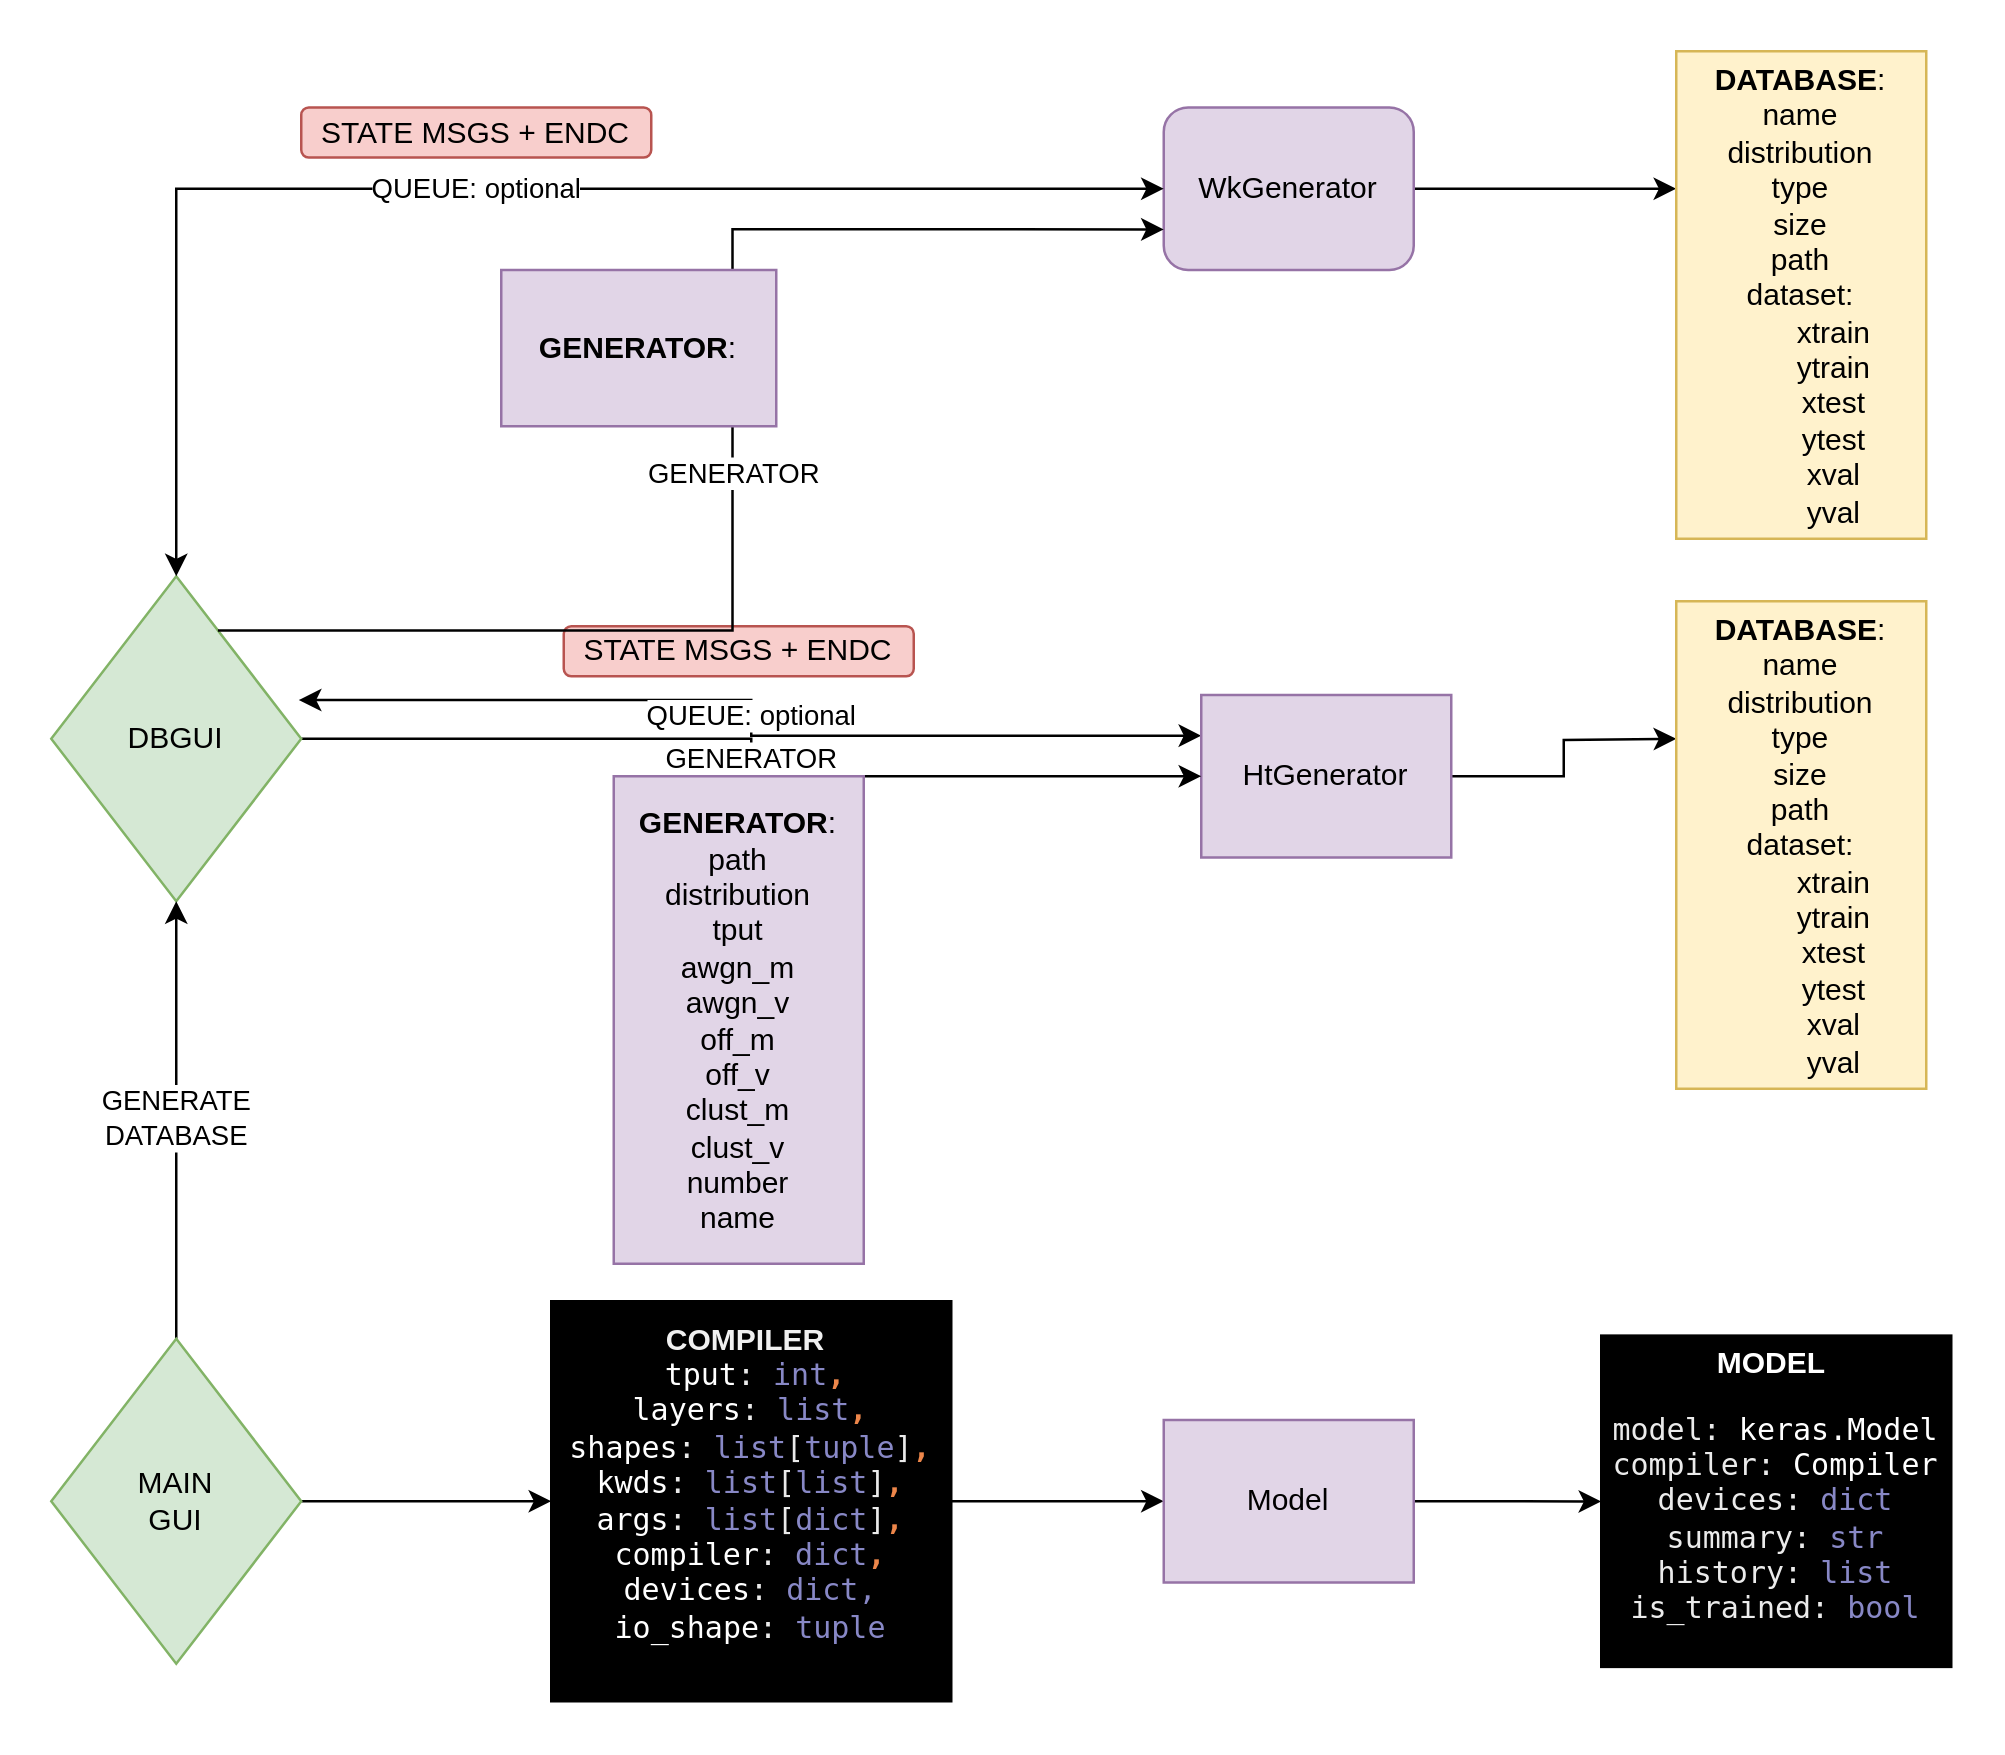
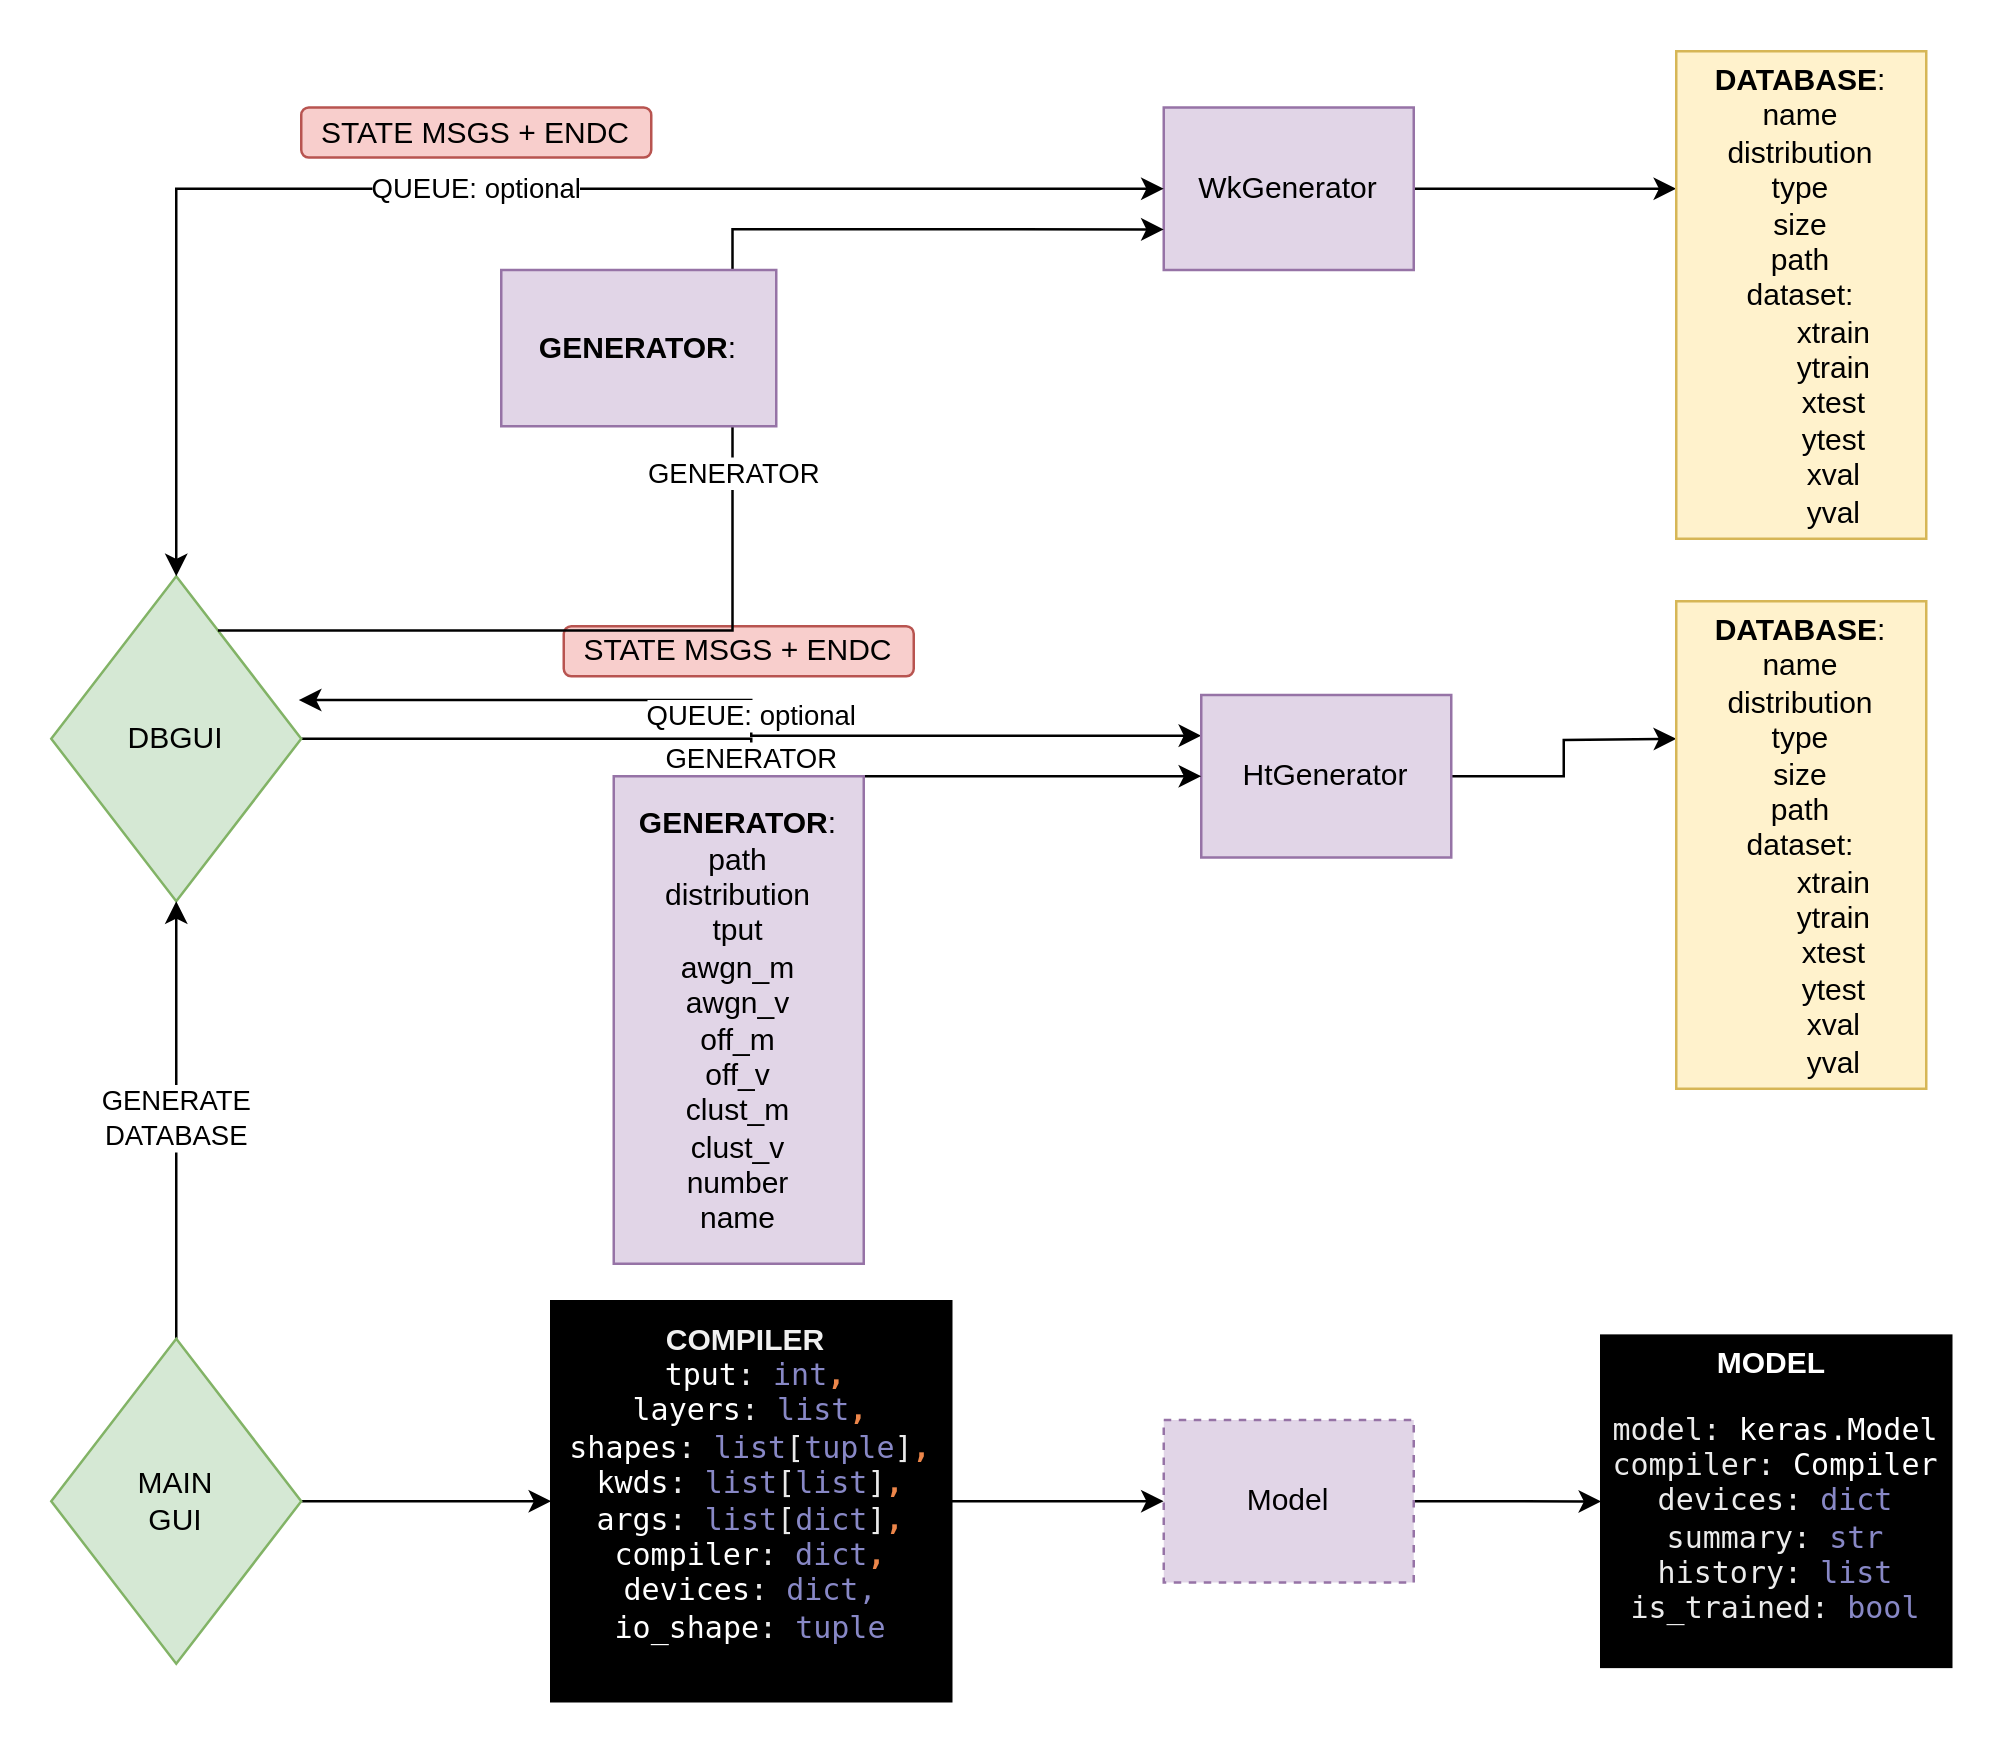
(1289, 189) -> (1289, 189)
(1289, 1501) -> (1289, 1501)
